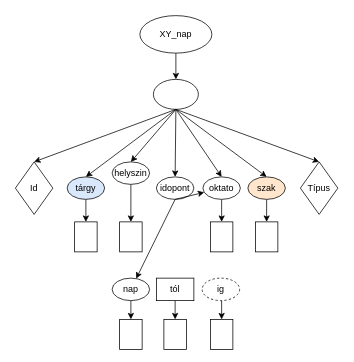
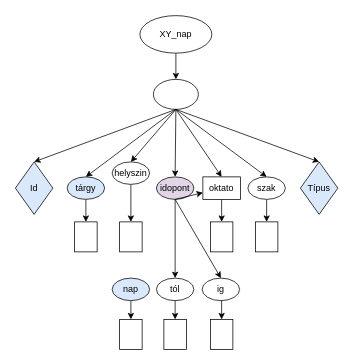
(34, 188) -> (34, 188)
(175, 188) -> (175, 188)
(222, 188) -> (222, 188)
(267, 188) -> (267, 188)
(319, 188) -> (319, 188)
(156, 238) -> (197, 237)
none -> (175, 271)
(131, 289) -> (131, 289)
(175, 289) -> (175, 289)
(221, 289) -> (221, 289)
